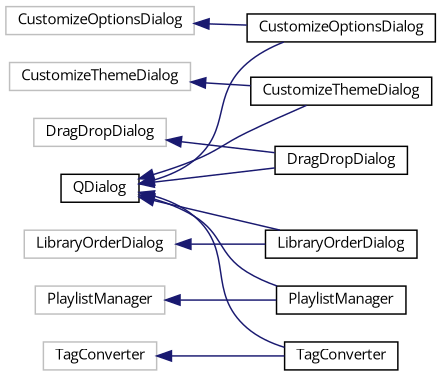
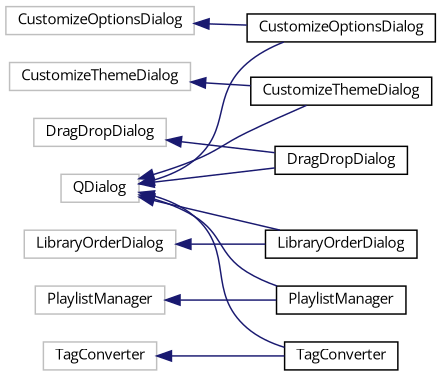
(100, 188) -> (100, 188)
